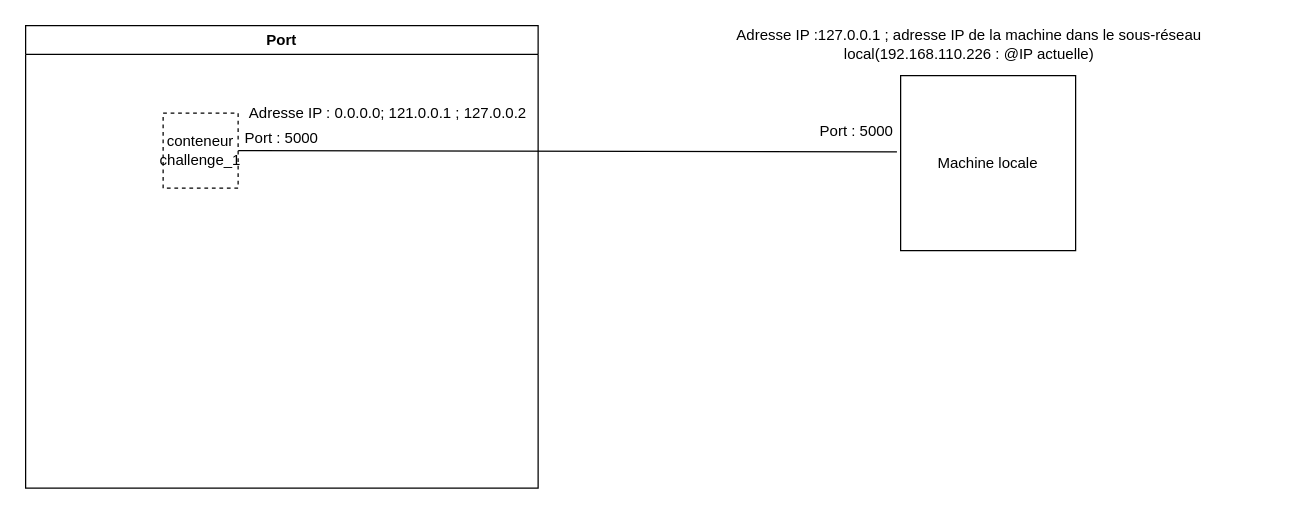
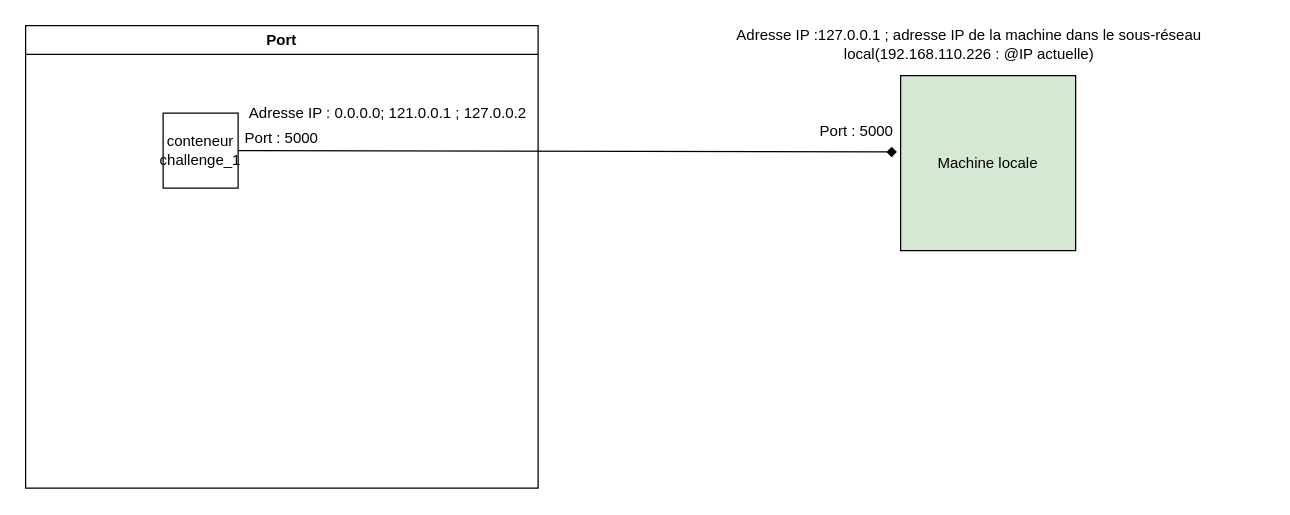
(201, 151) -> (201, 151)
(891, 152) -> (886, 152)
(988, 163) -> (988, 163)
